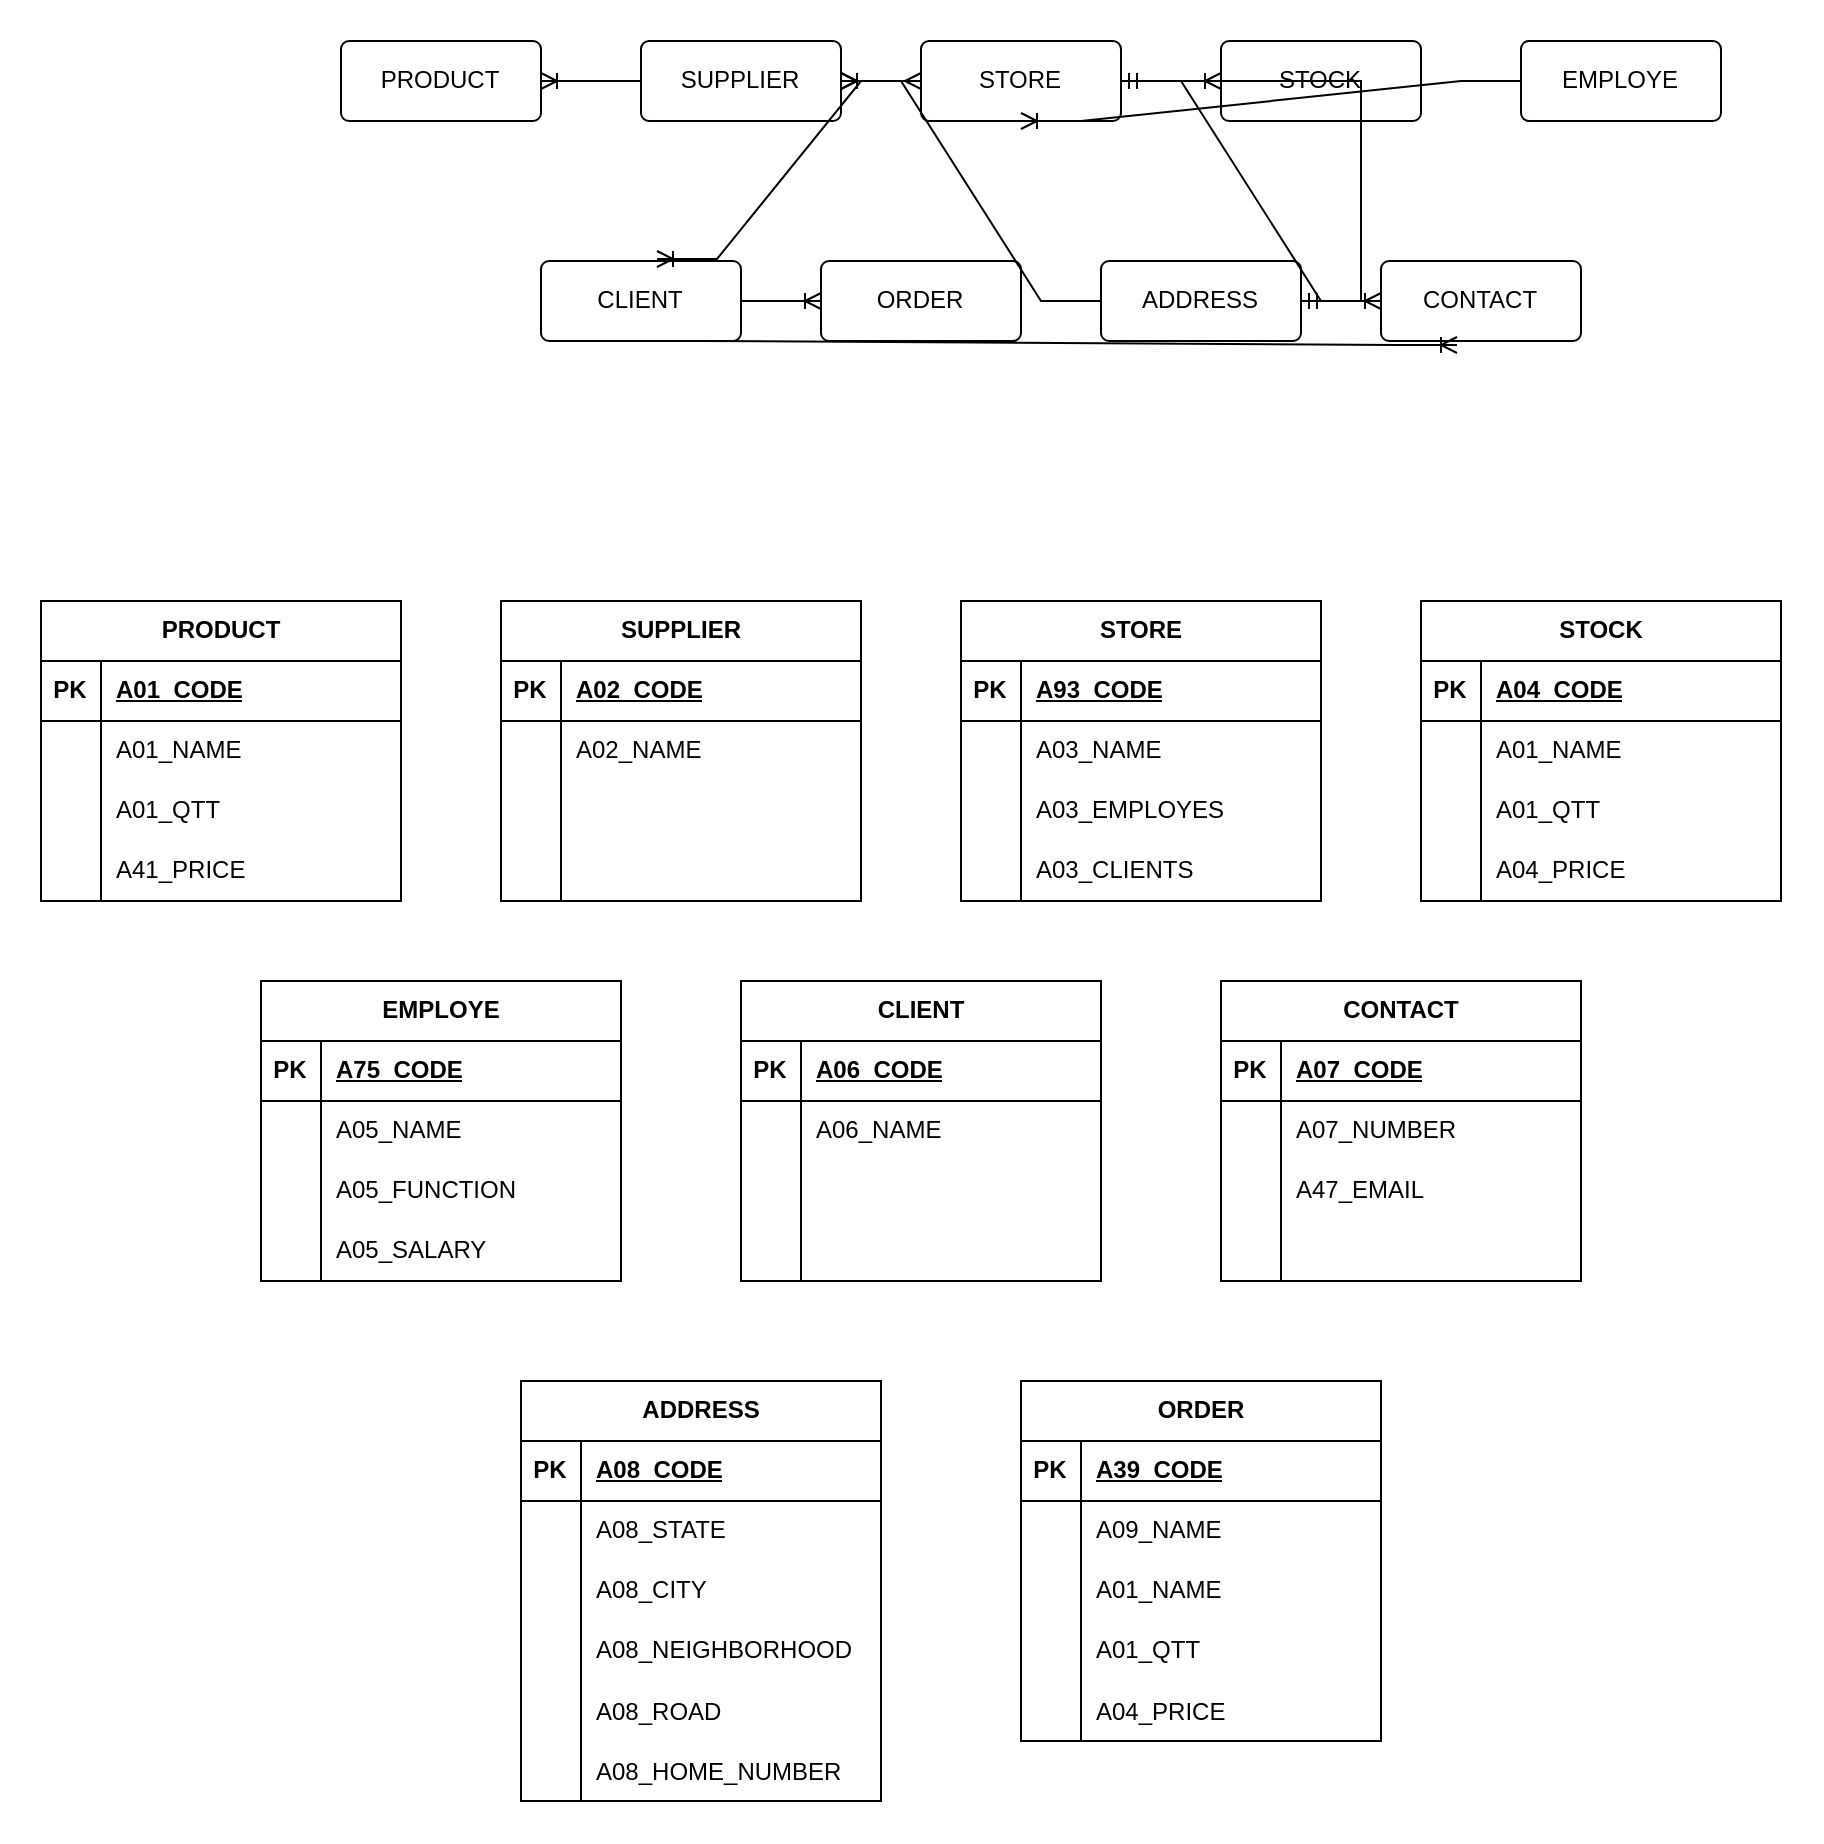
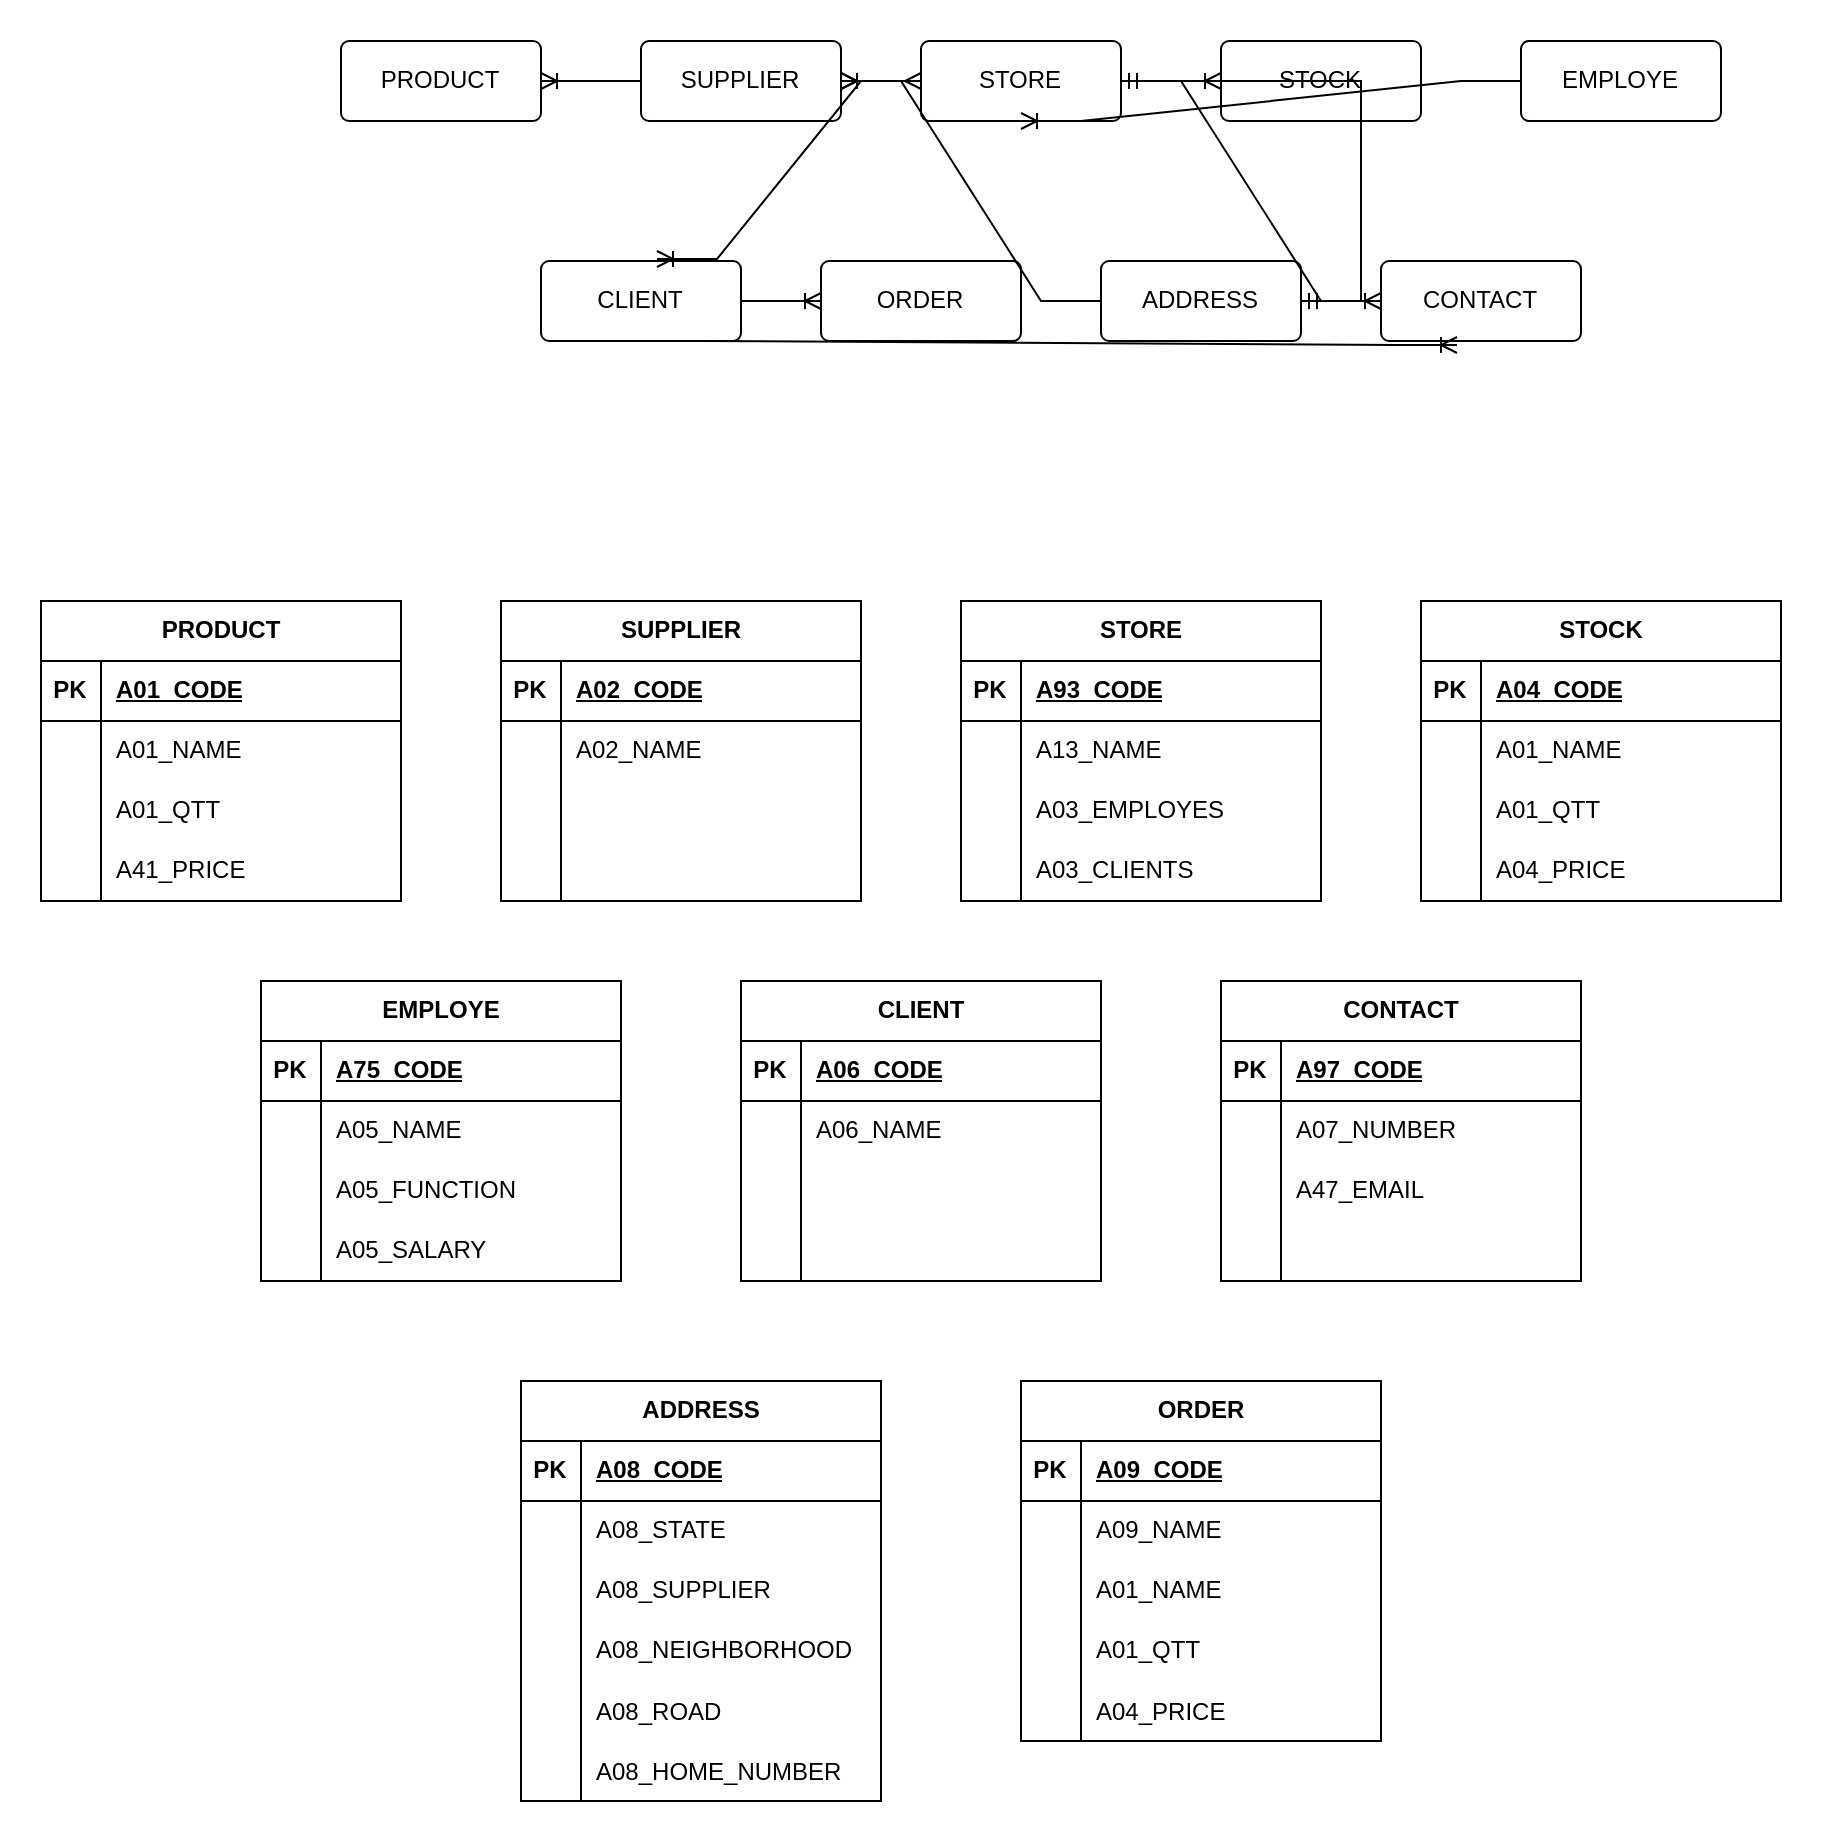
(1091, 751) -> (1091, 751)
(1351, 1071) -> (1351, 1071)
(1151, 1471) -> (1151, 1471)
(651, 1591) -> (678, 1591)
